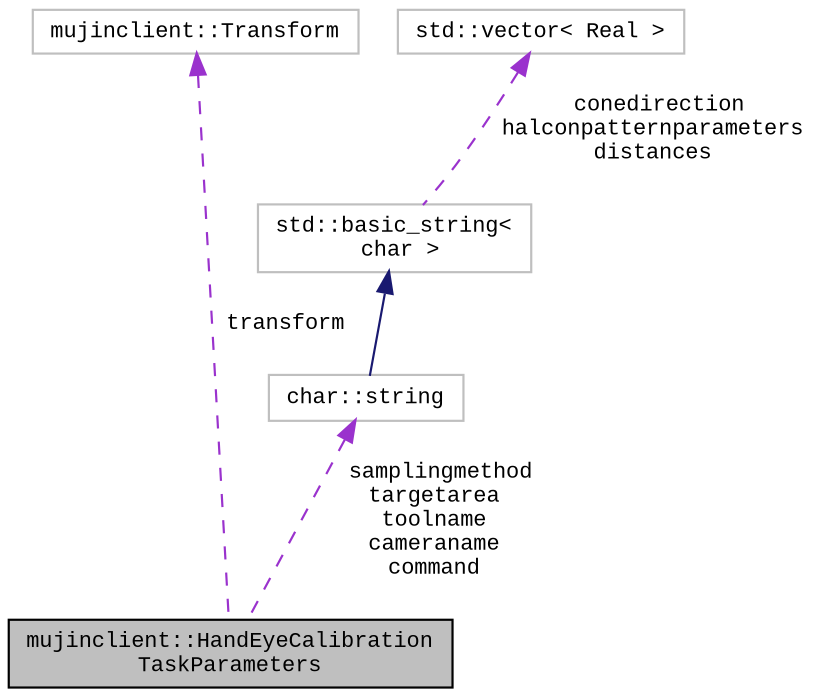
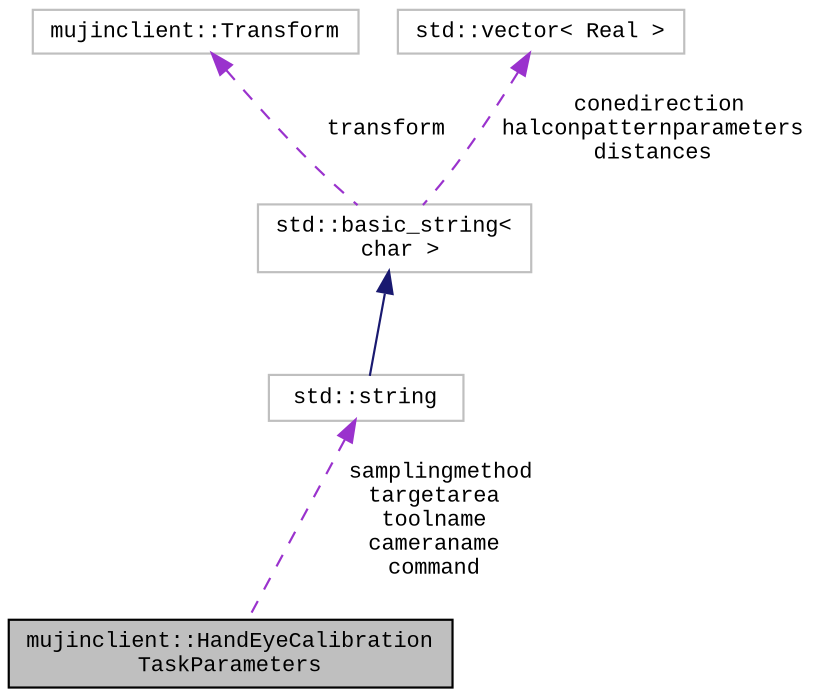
(213, 348) -> (289, 140)
(366, 398) -> (366, 398)
